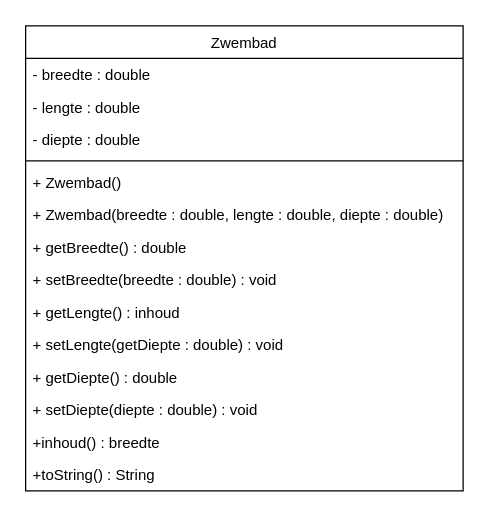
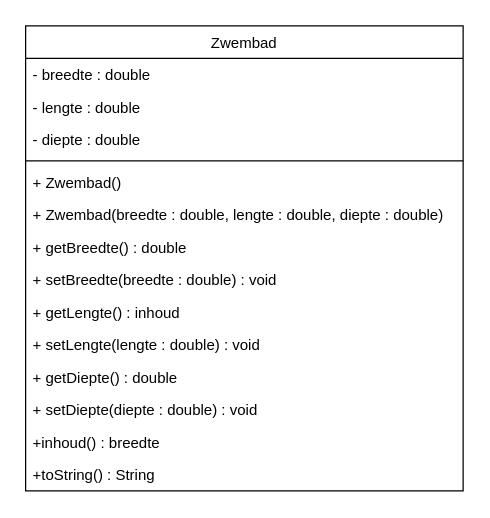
(173, 345) -> (160, 345)
